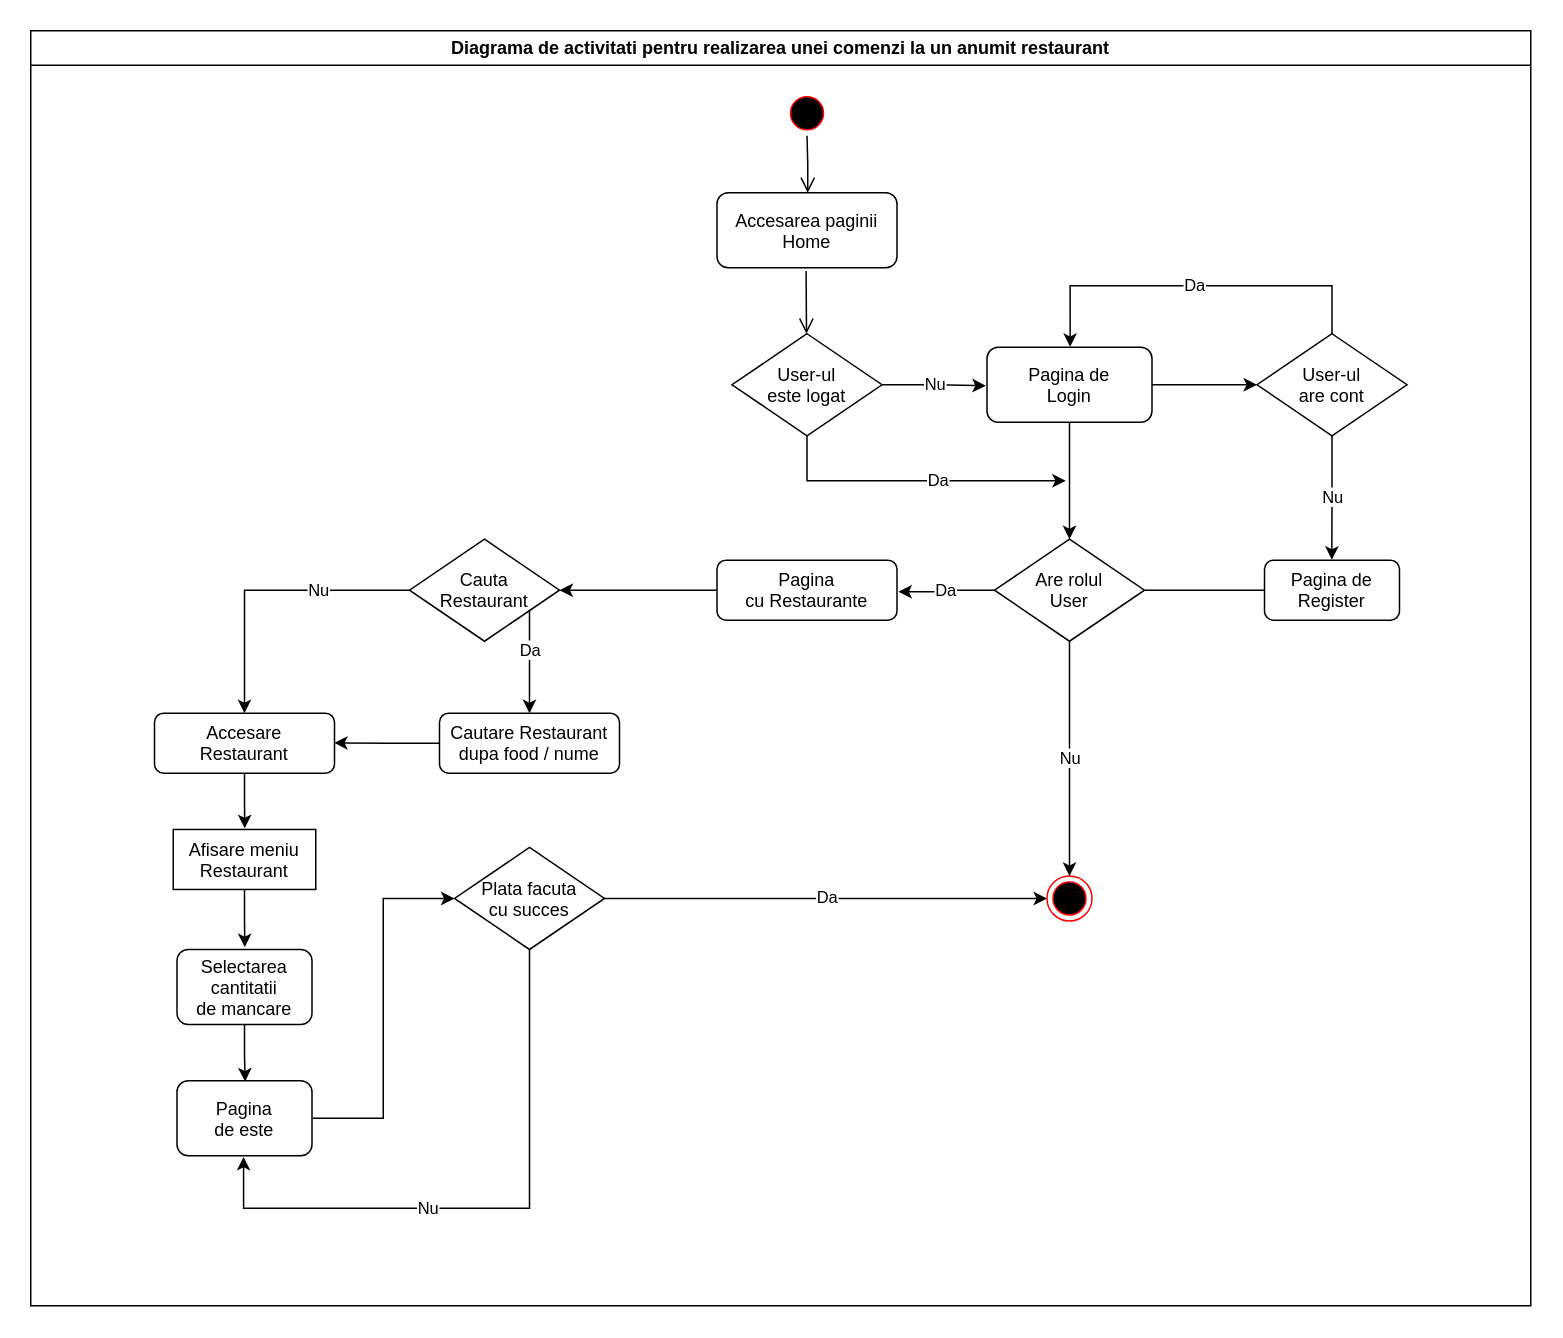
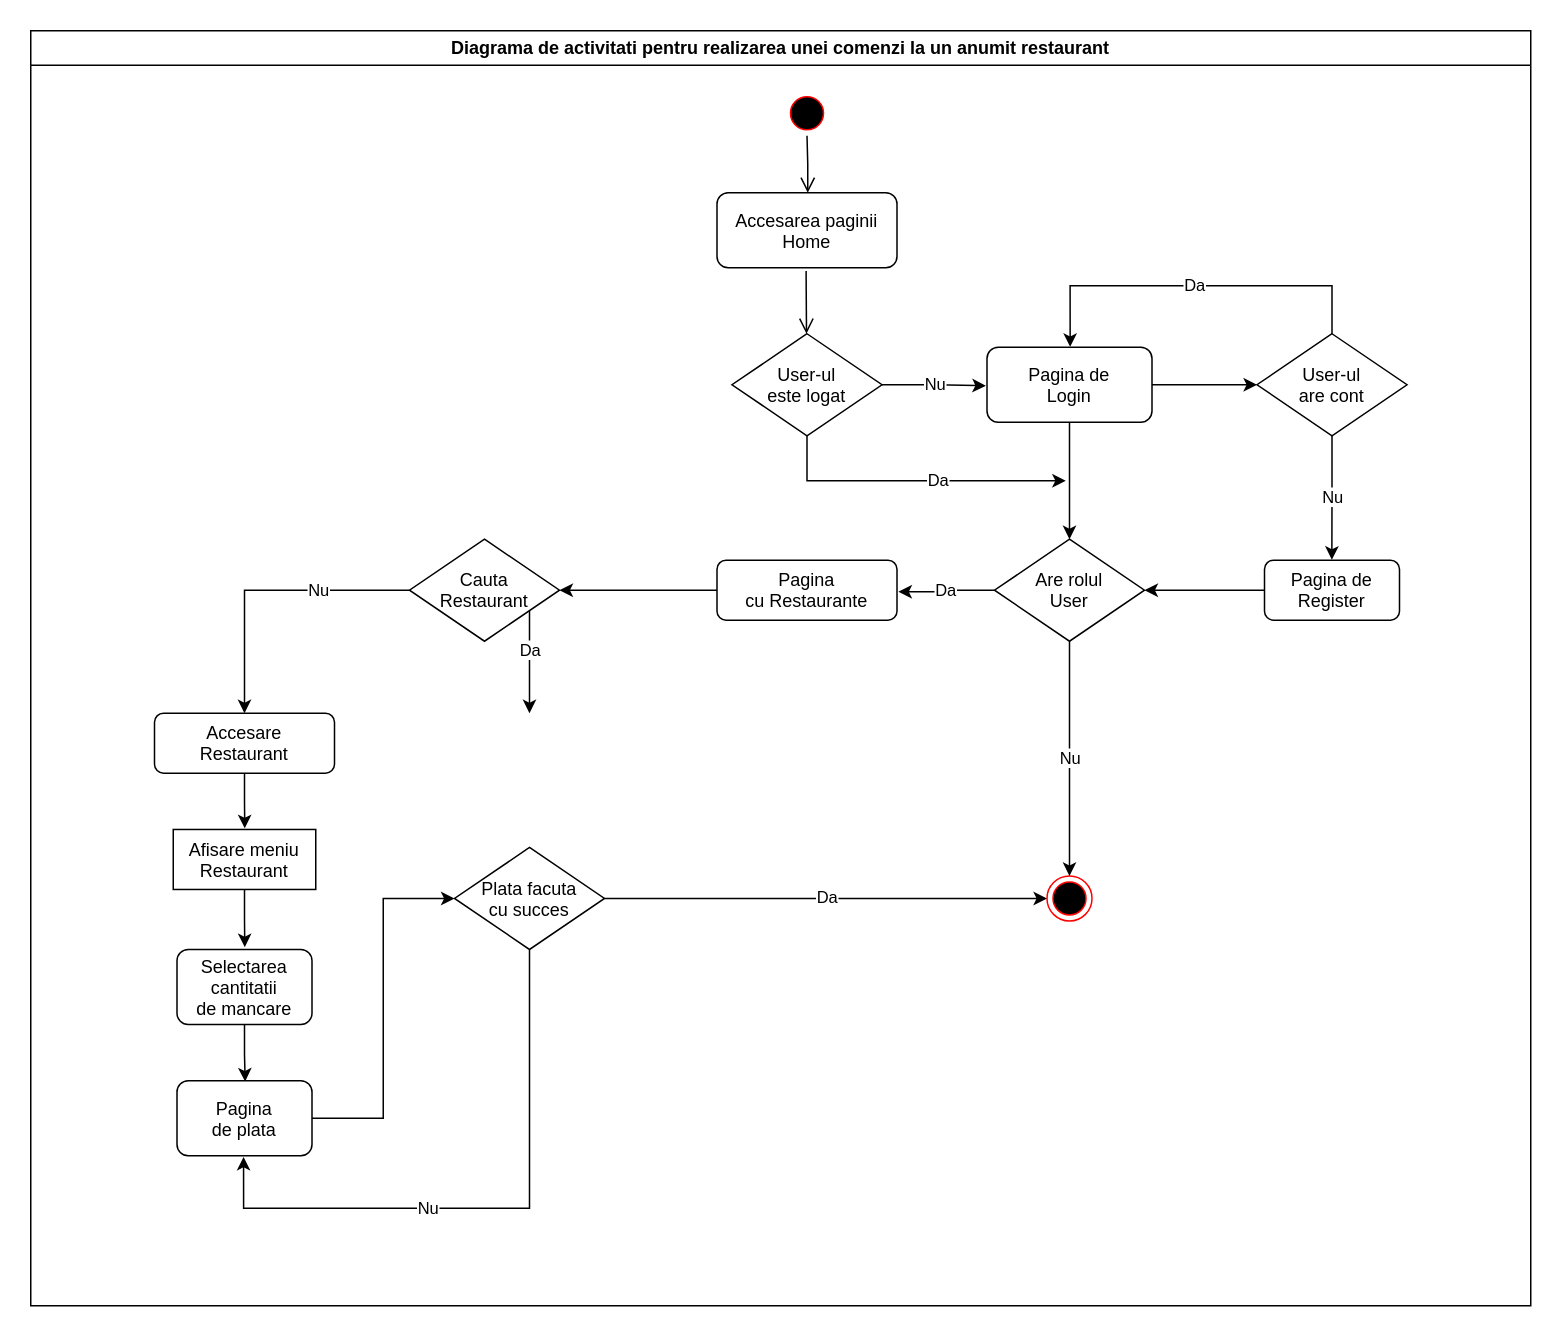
(1152, 590) -> (1156, 590)
(392, 743) -> none
(530, 743) -> none
(244, 1109) -> (244, 1109)
